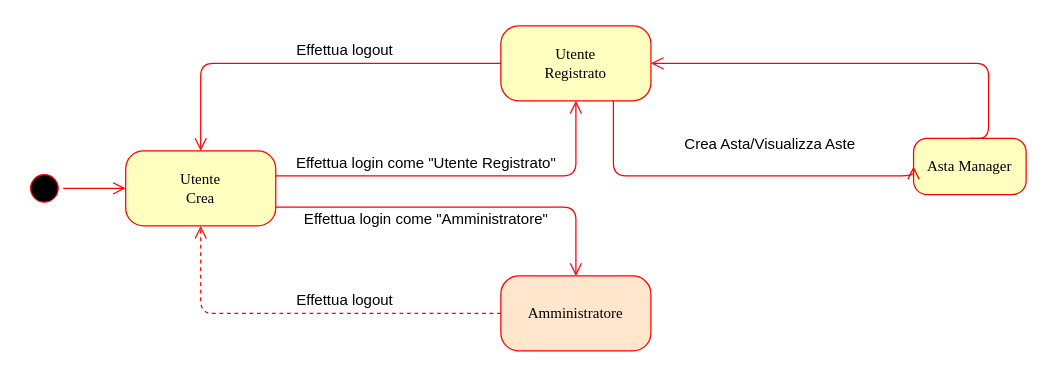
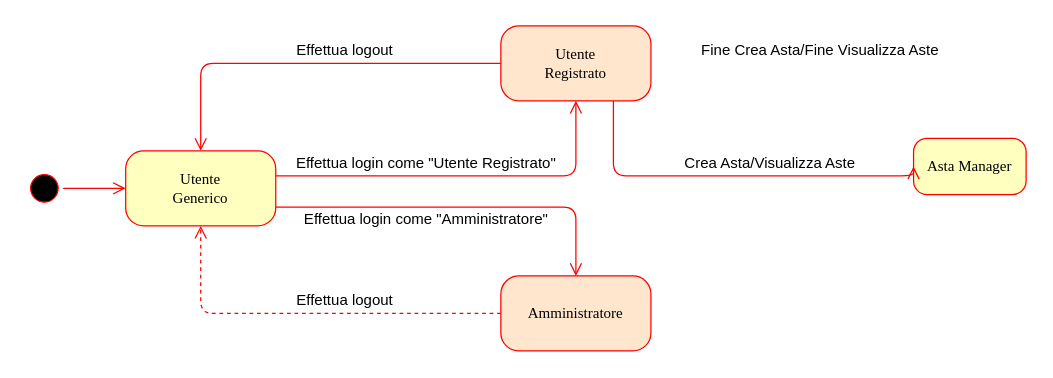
none -> (819, 51)
(576, 63) -> (576, 63)
(853, 63) -> none
(769, 144) -> (769, 163)
(201, 188) -> (201, 188)
